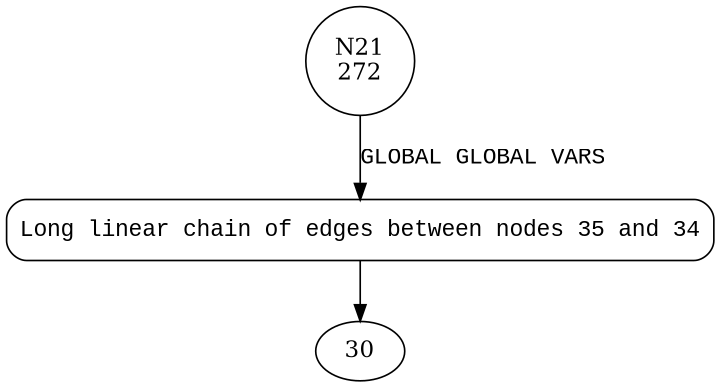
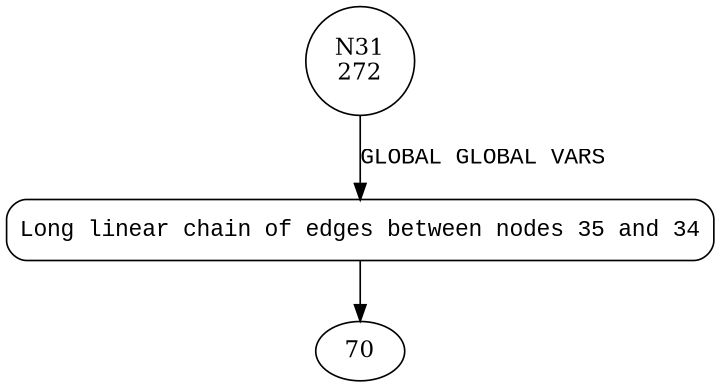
(360, 61) -> (360, 61)
(360, 351) -> (360, 351)
